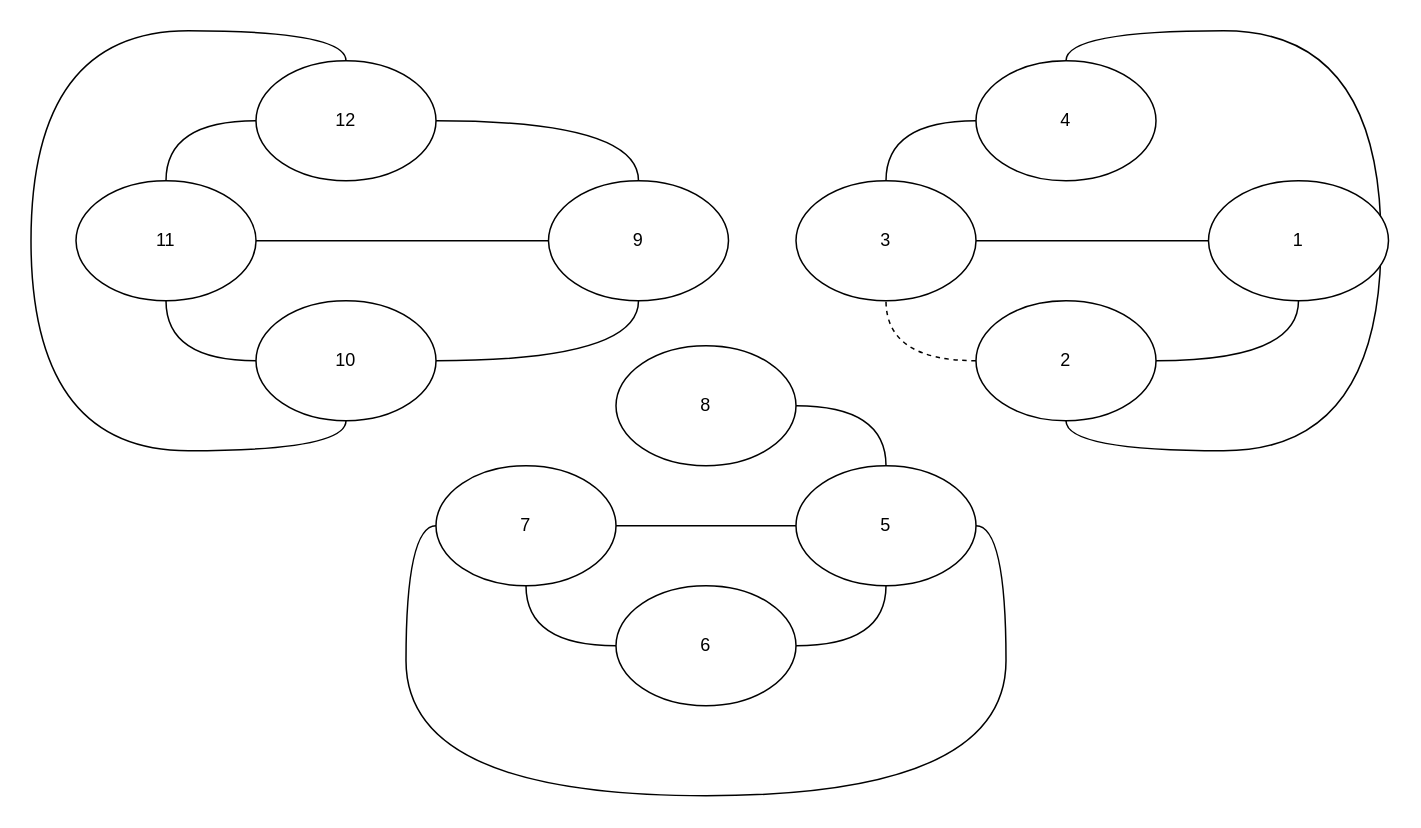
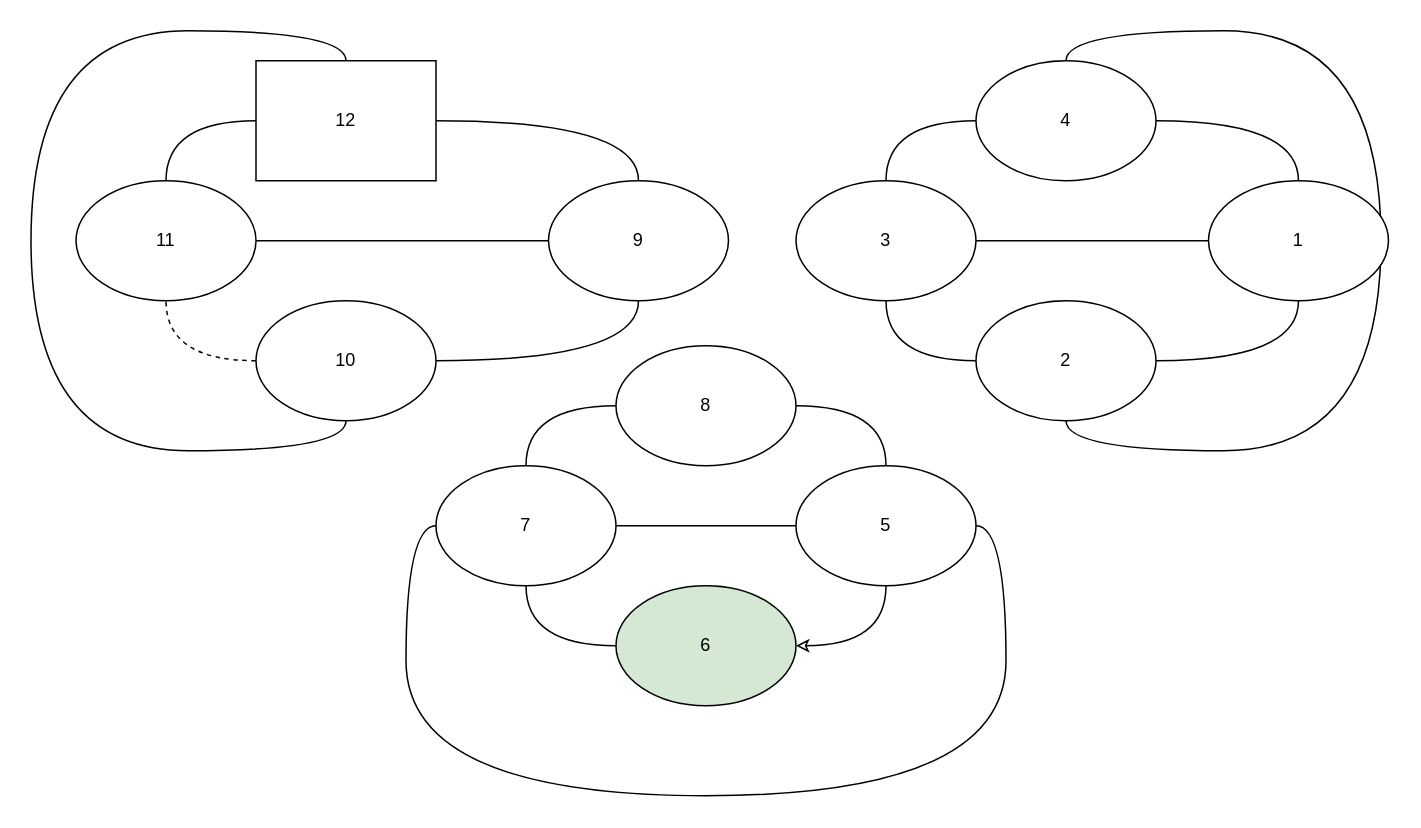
(346, 121) -> (346, 121)
none -> (1239, 128)
(195, 350) -> (195, 350)
(915, 350) -> (915, 350)
none -> (555, 417)
(846, 639) -> (850, 639)
(706, 646) -> (706, 646)
